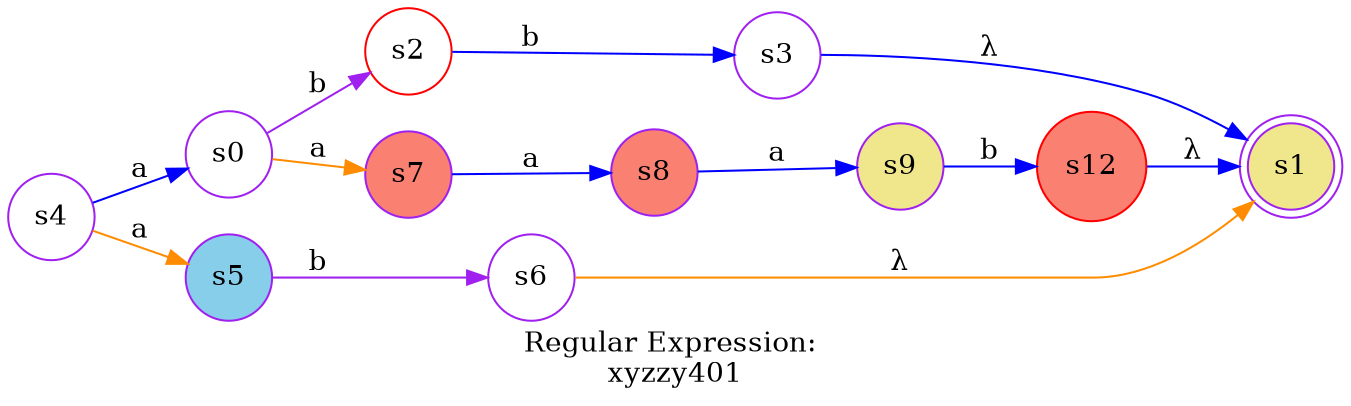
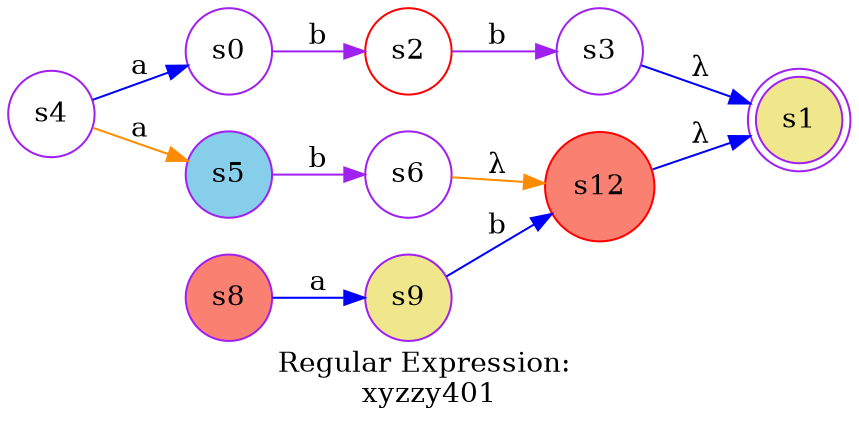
(583, 53) -> (494, 51)
(408, 175) -> none
(914, 278) -> (488, 180)
